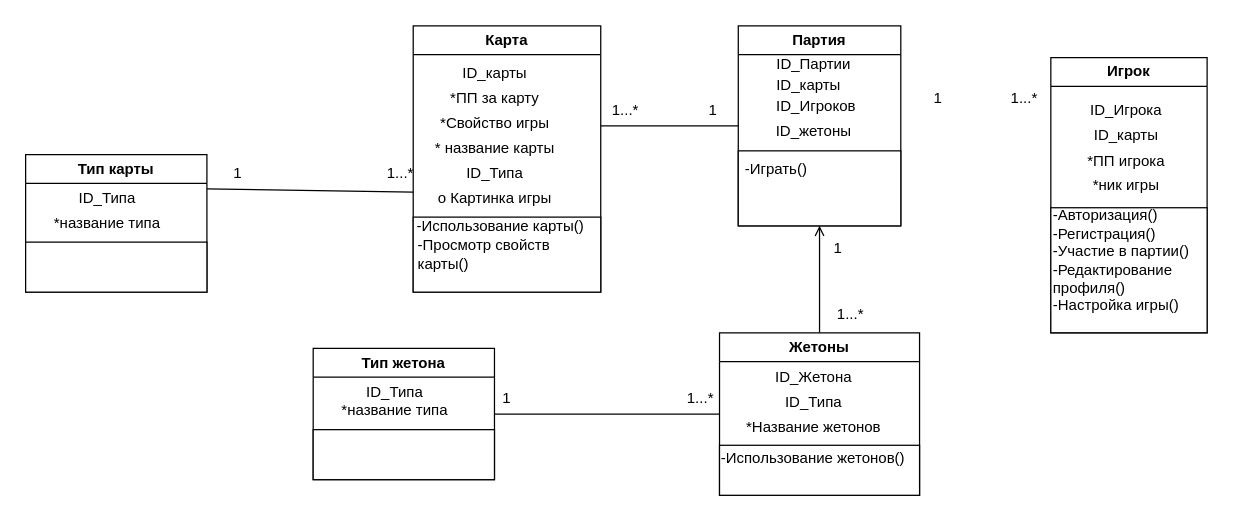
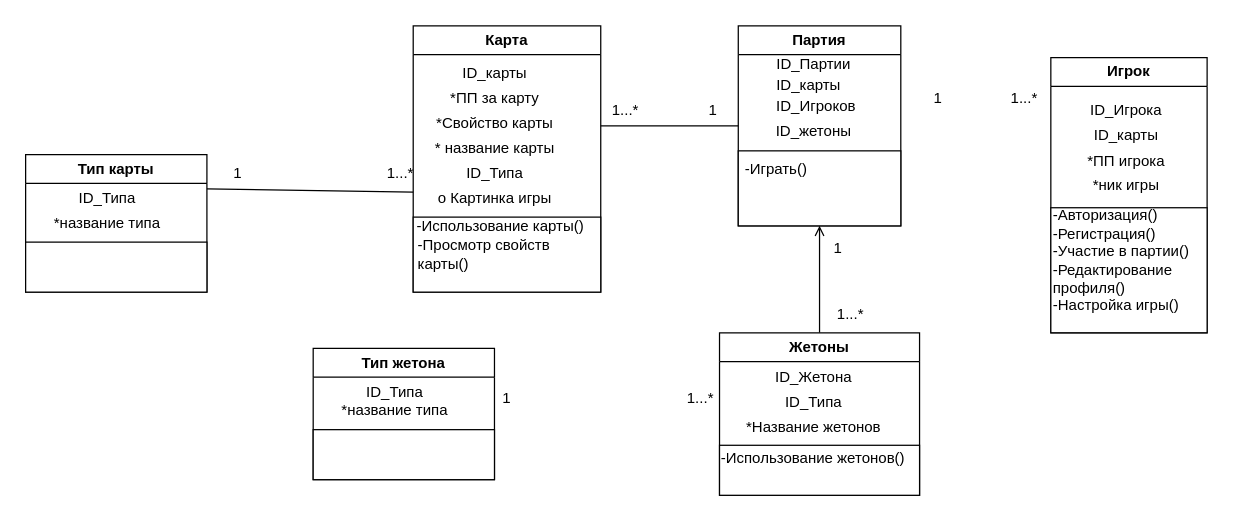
(495, 123) -> (495, 123)
(607, 414) -> none
